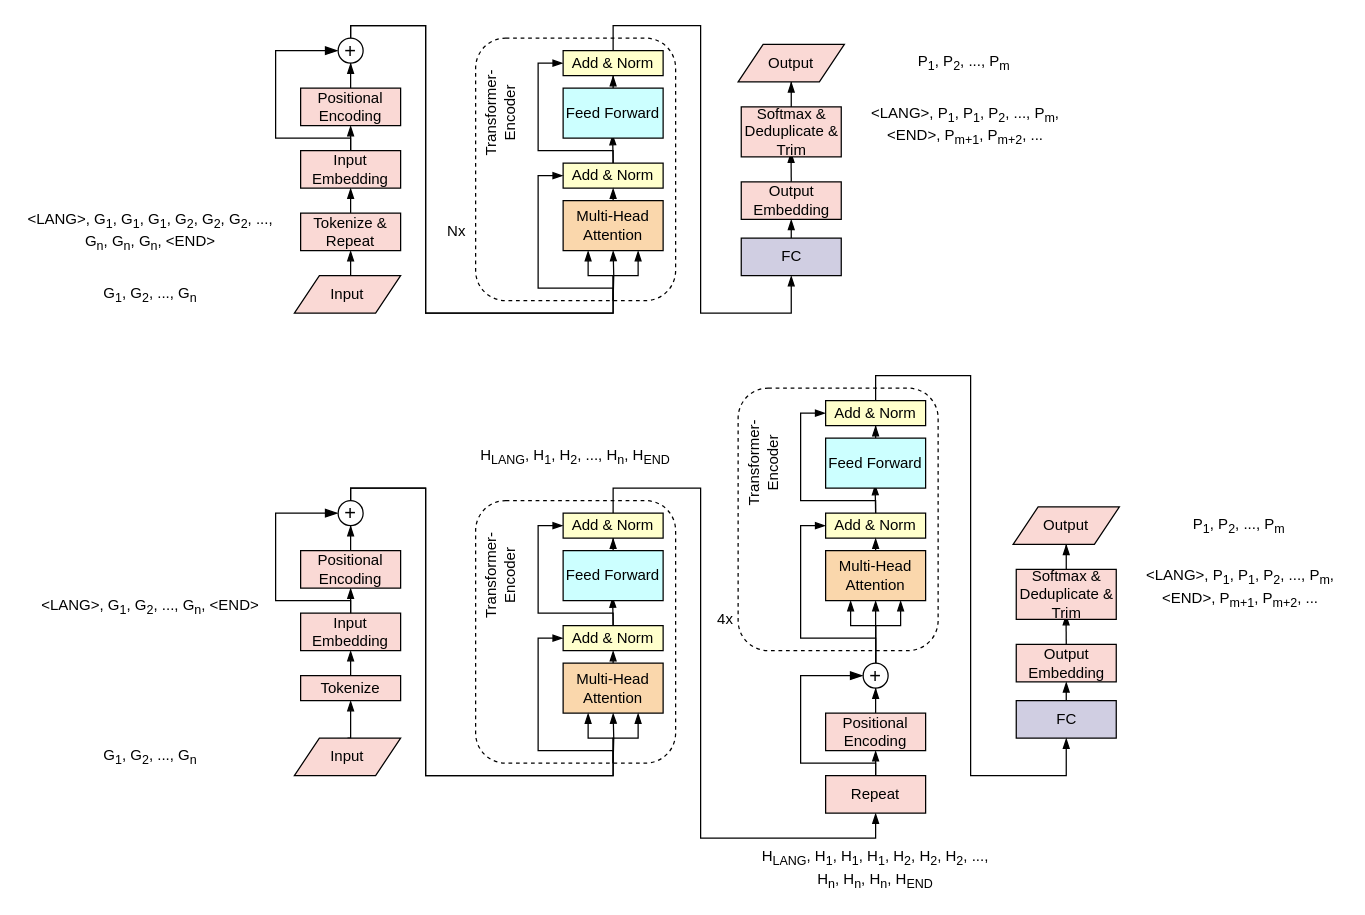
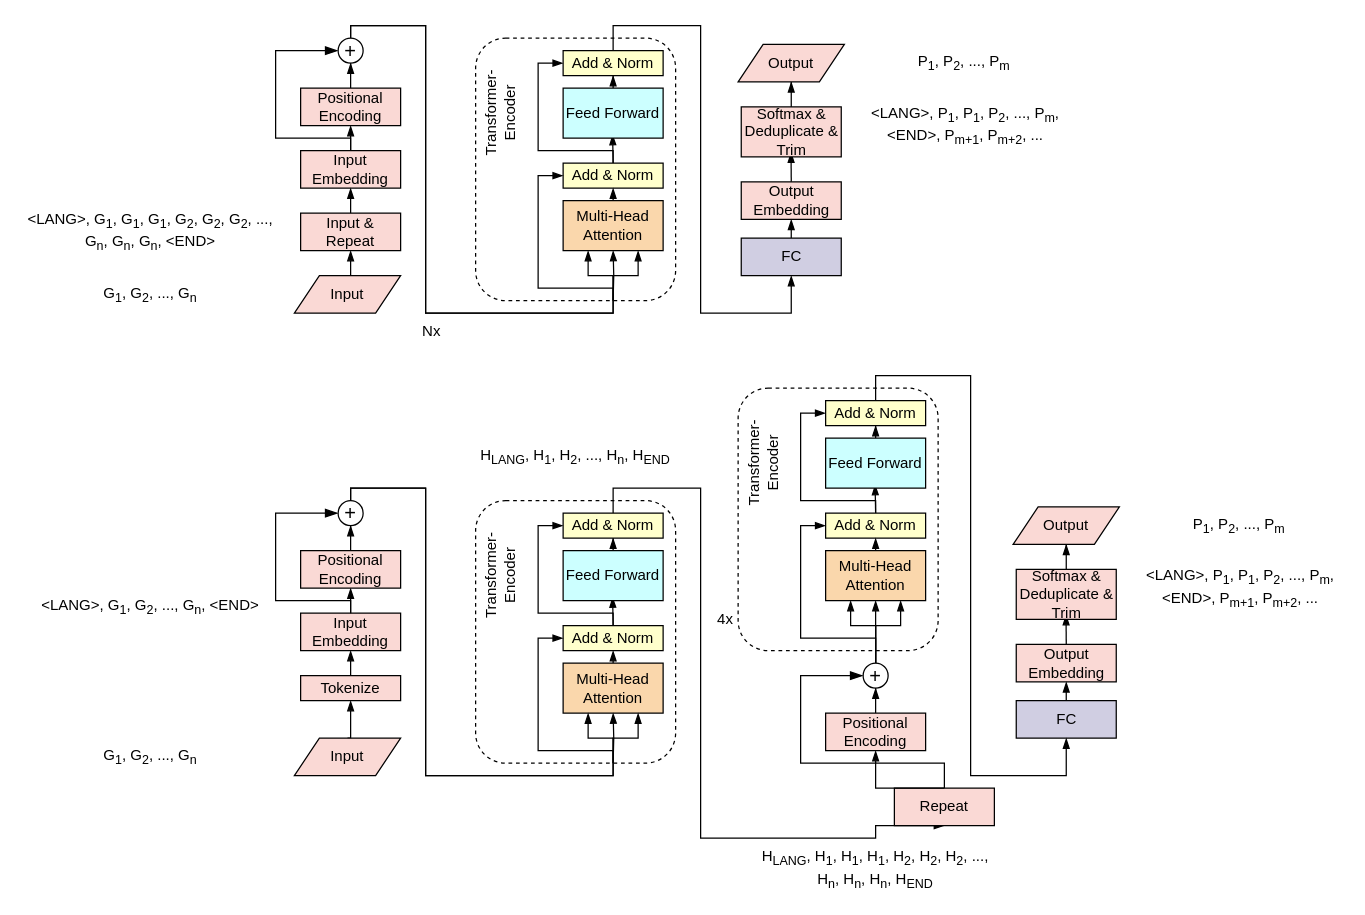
(351, 232) -> (351, 232)
(457, 232) -> (432, 332)
(876, 794) -> (944, 807)
